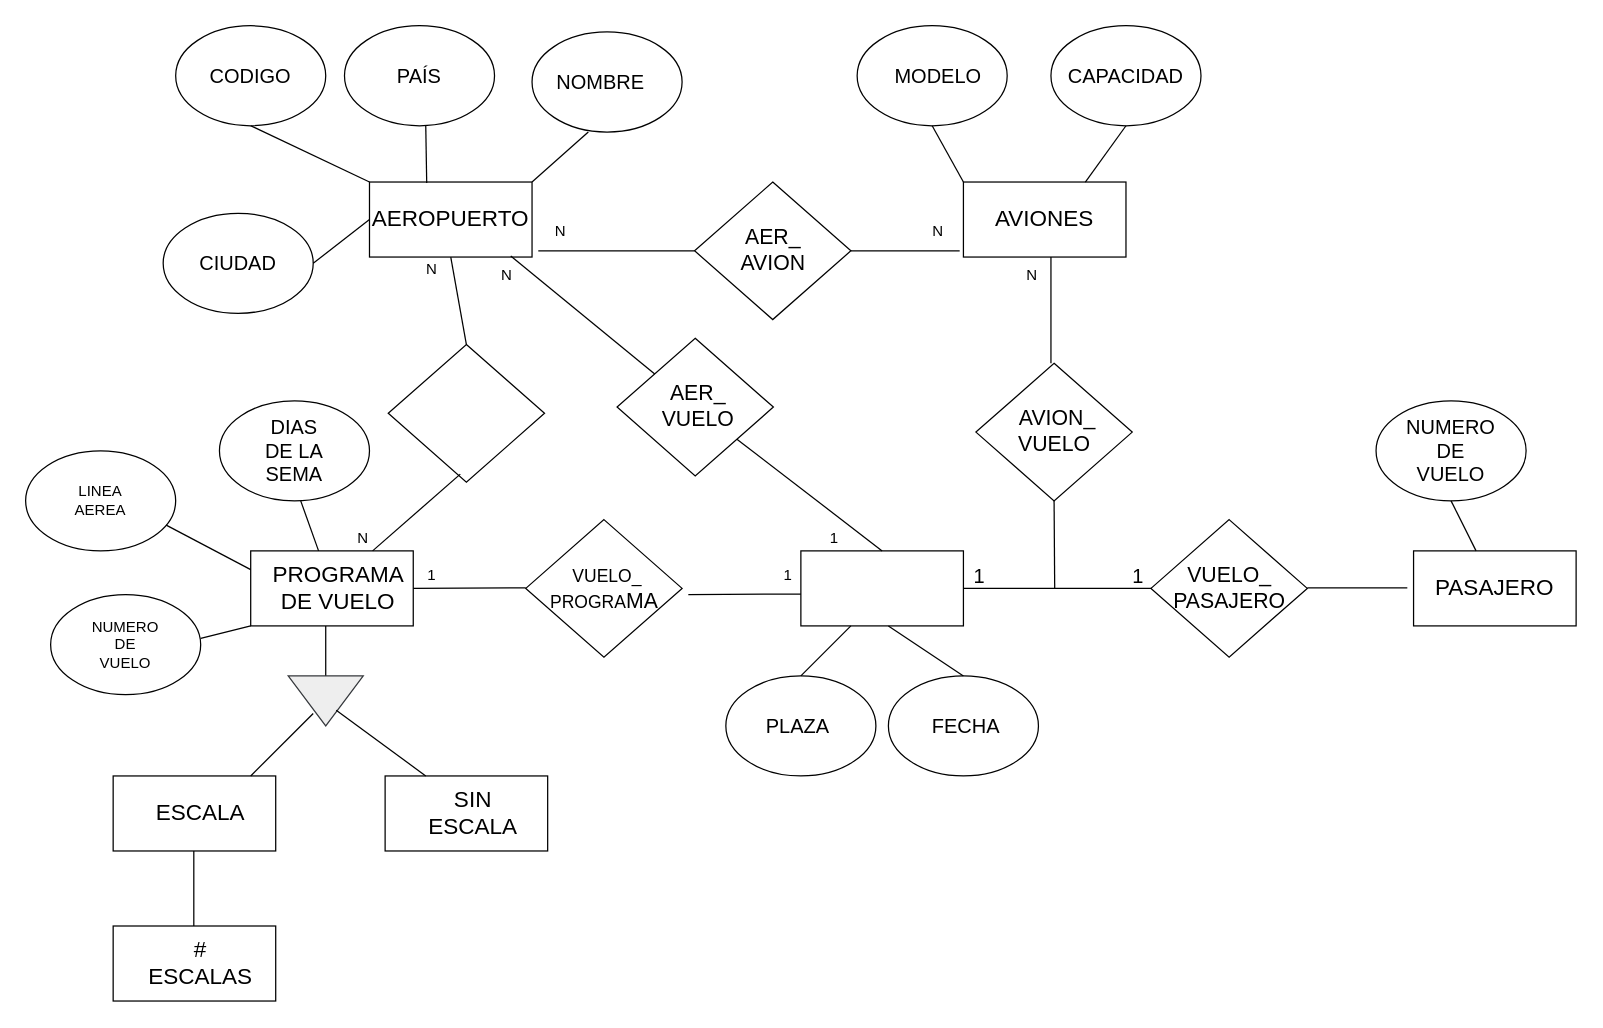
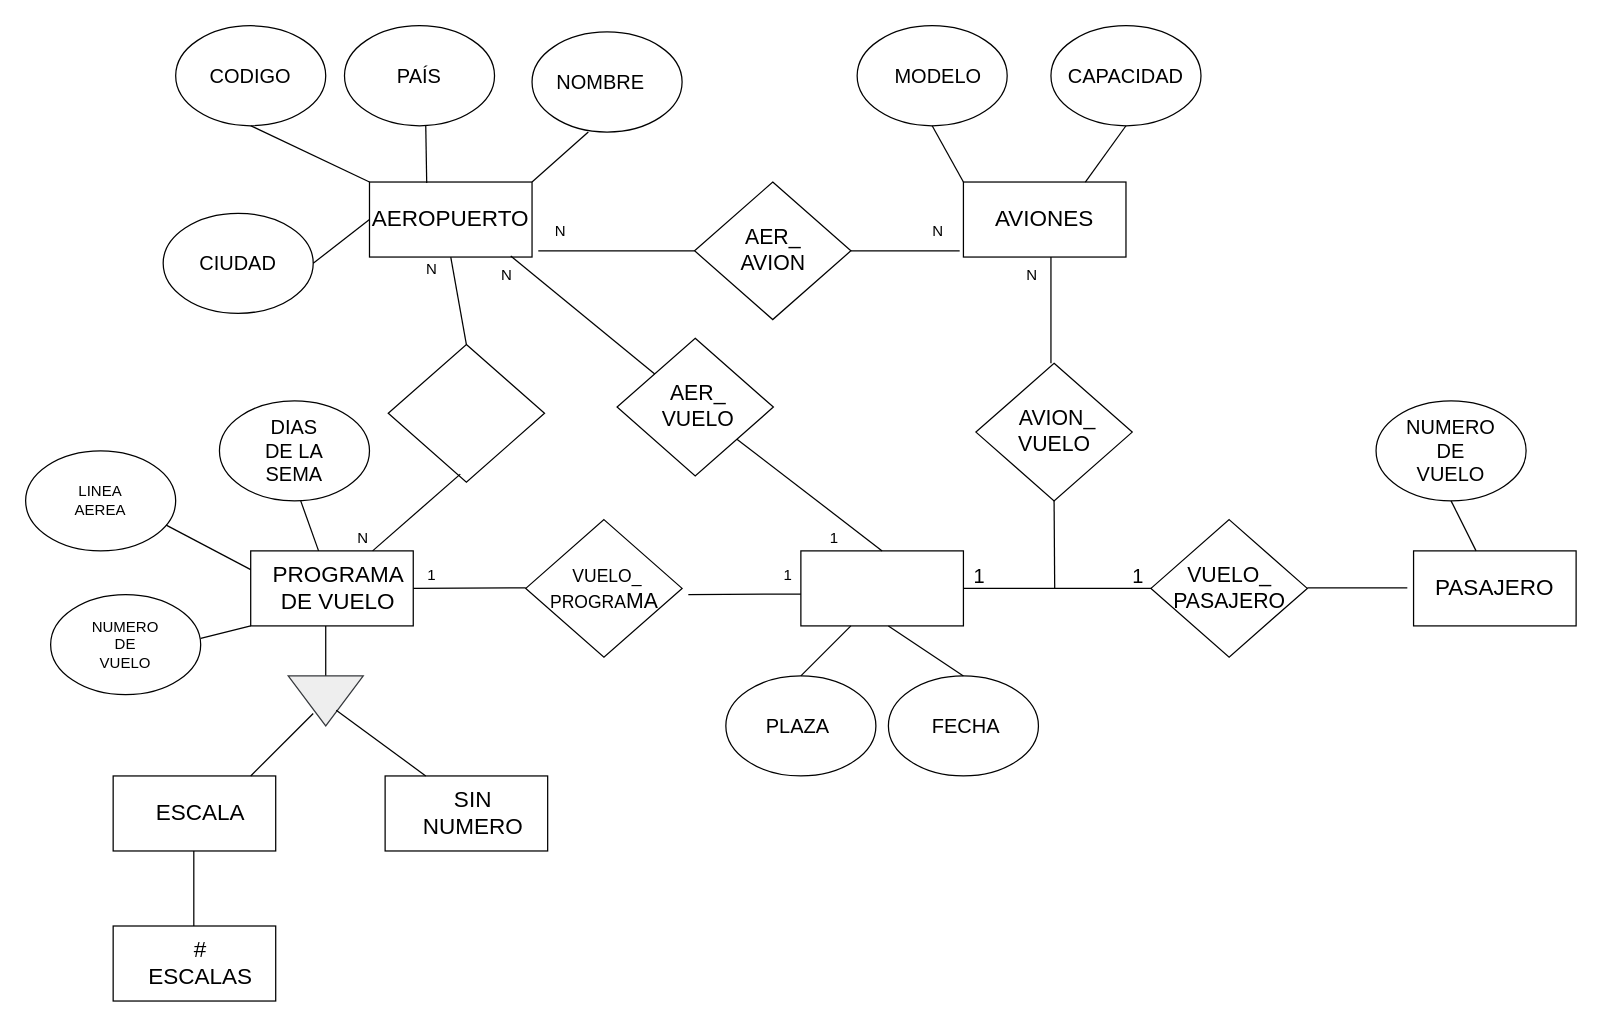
(473, 813) -> (473, 813)
